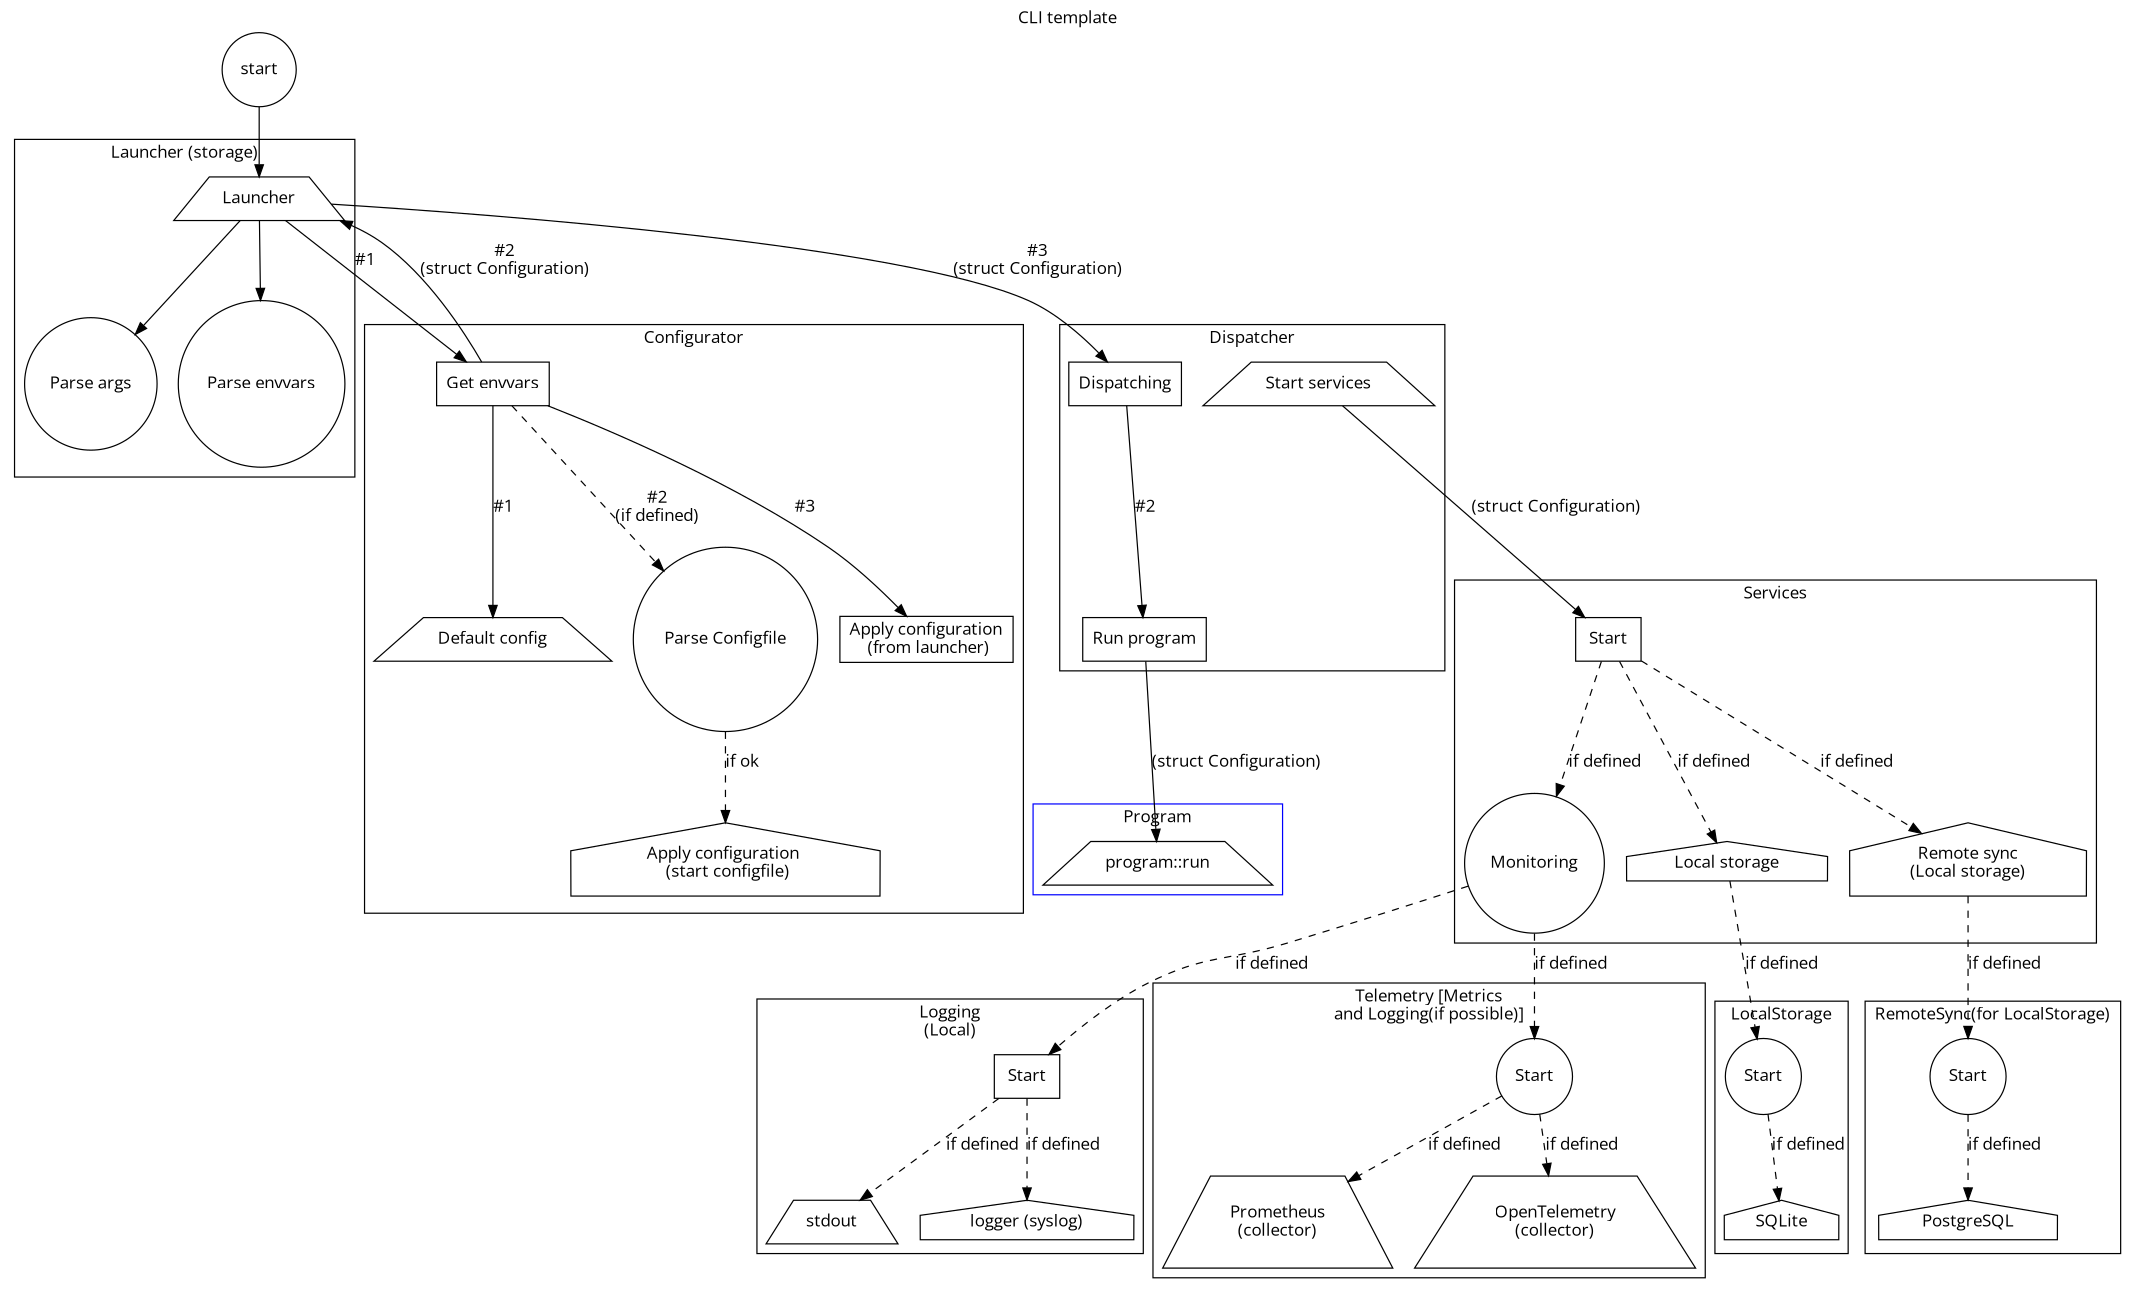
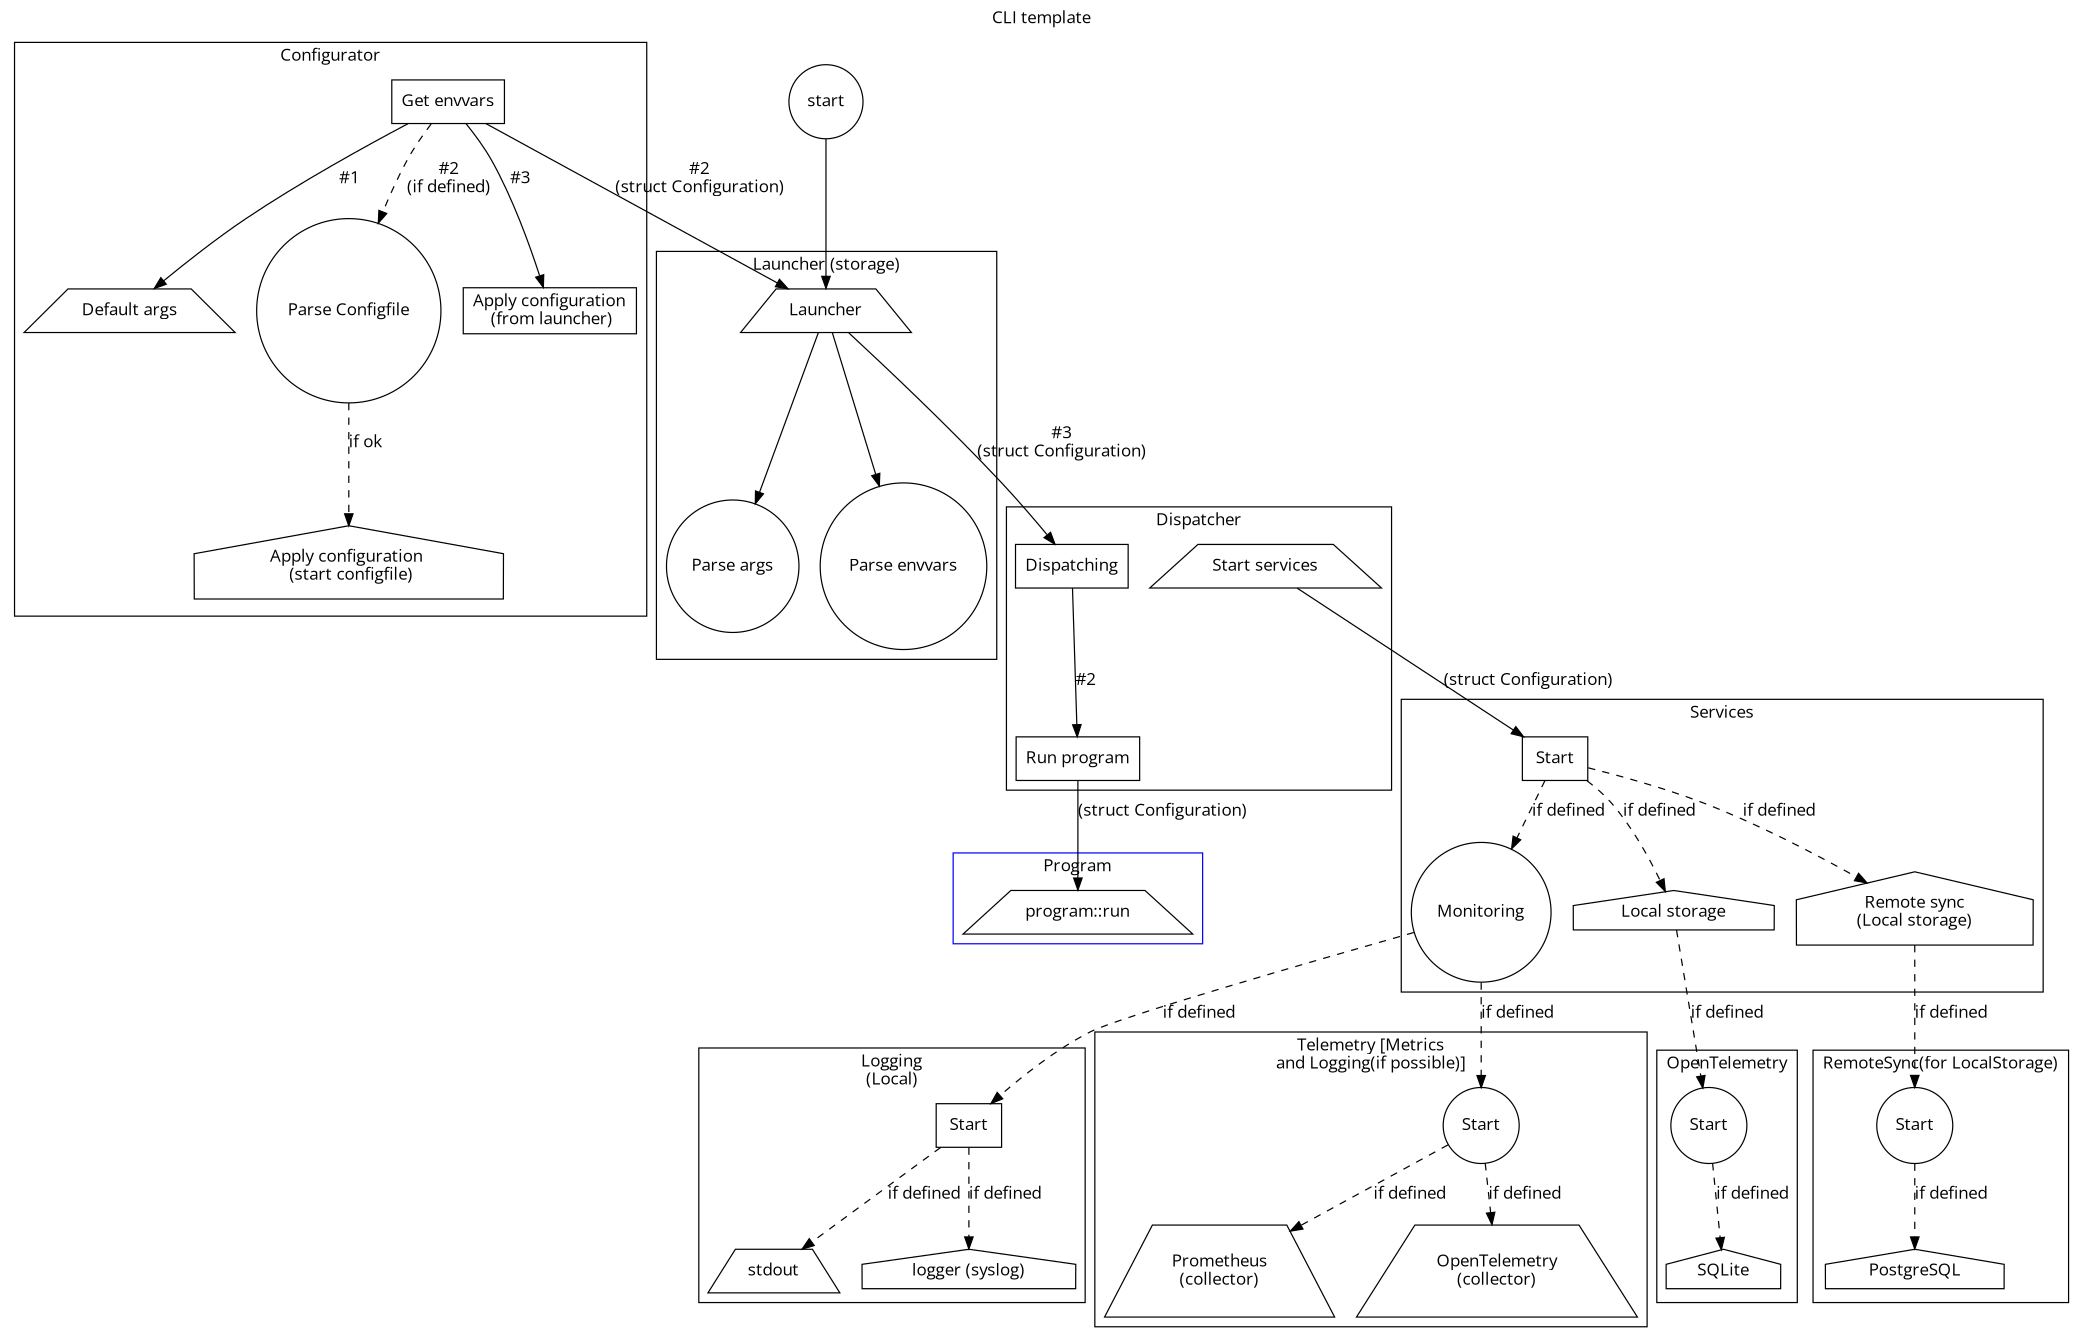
(371, 288) -> none
(493, 639) -> (130, 311)
(1782, 1015) -> (1727, 1064)
